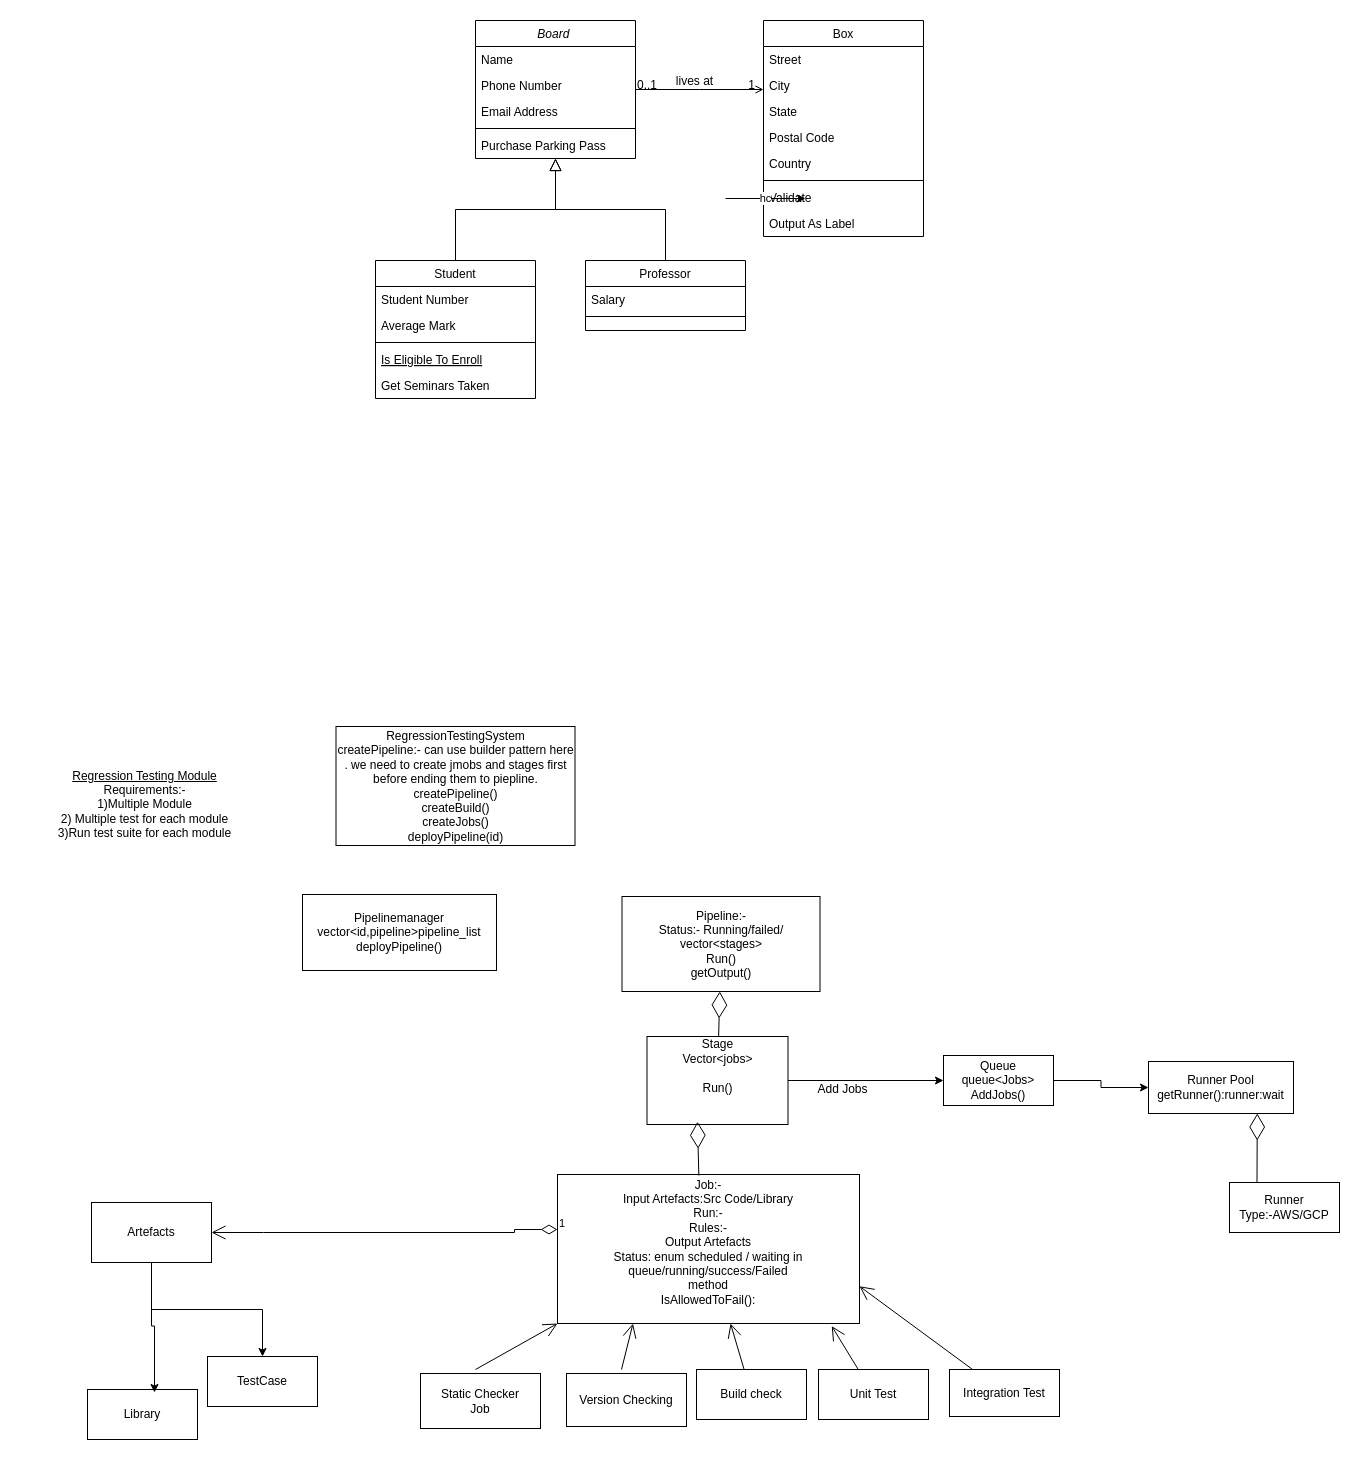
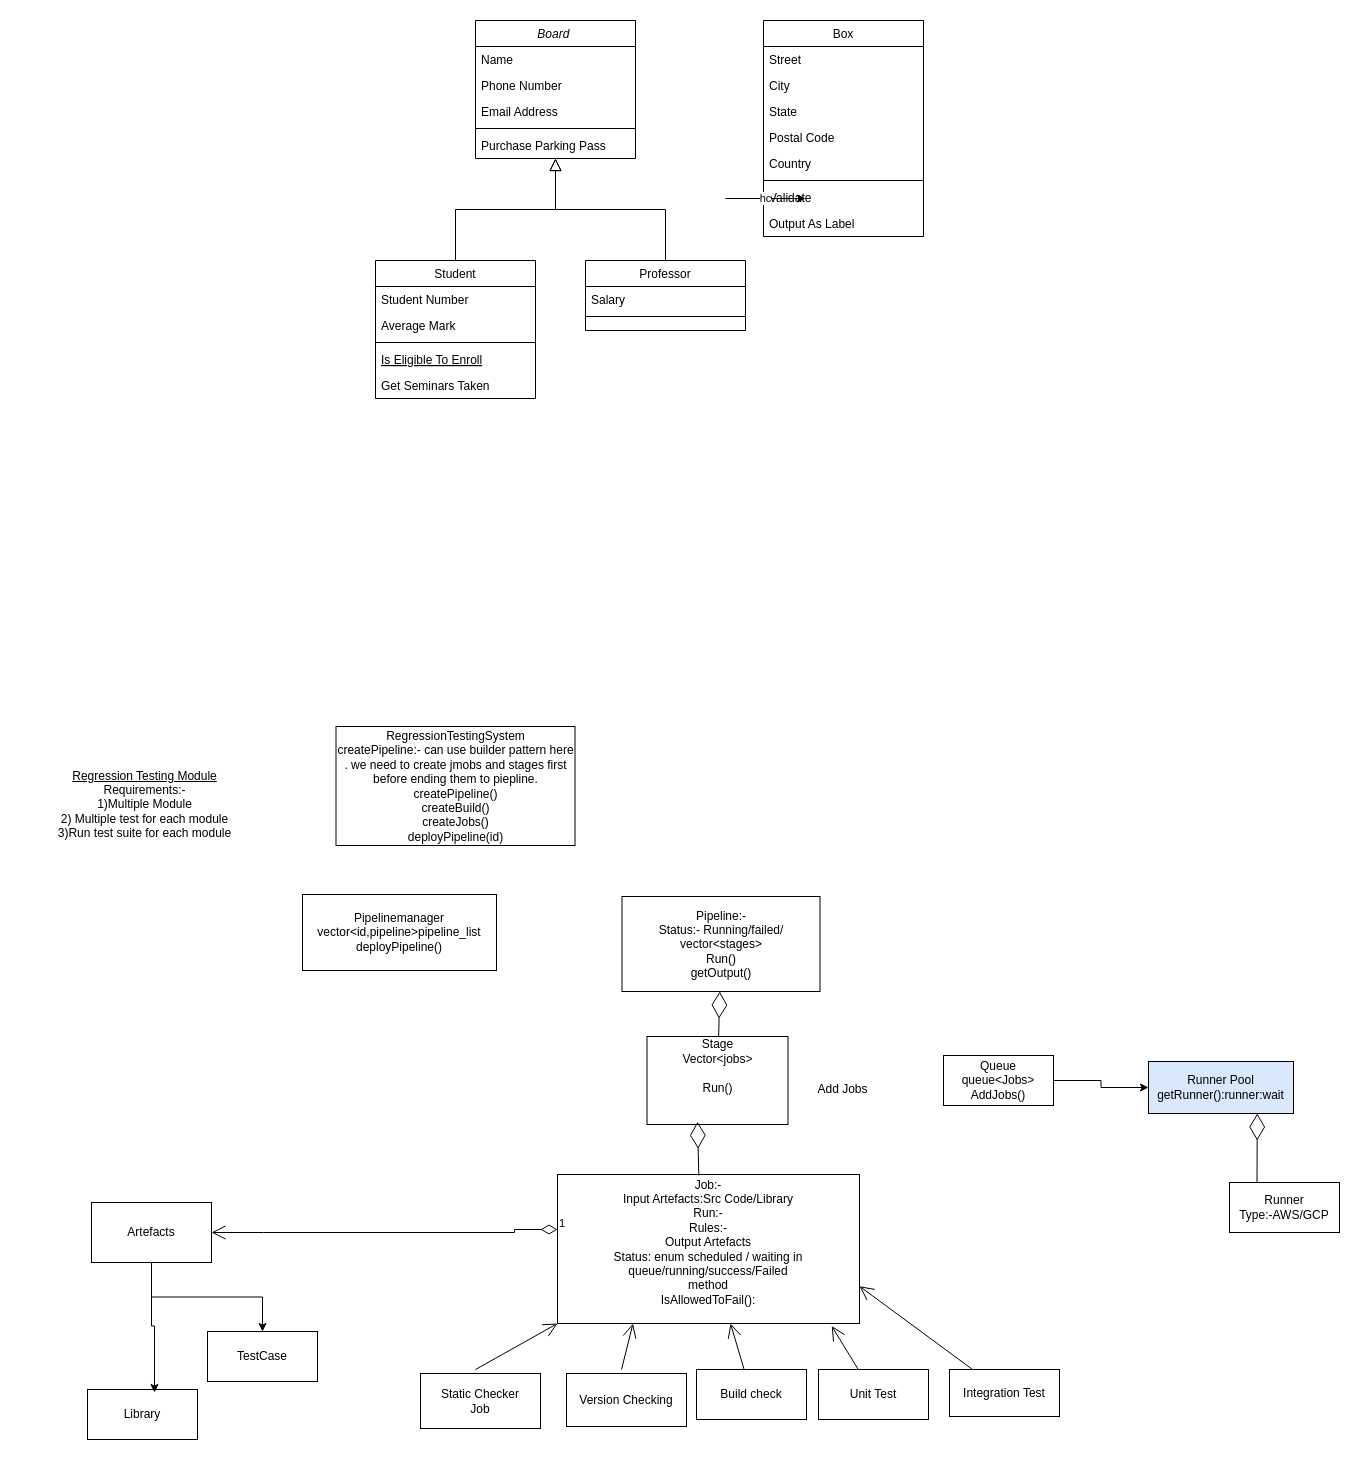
(699, 90) -> none
(862, 1081) -> none
(1221, 1088) -> (1221, 1088)
(263, 1382) -> (263, 1357)
